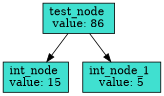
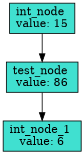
(60, 44) -> (42, 44)
(122, 77) -> (42, 136)
